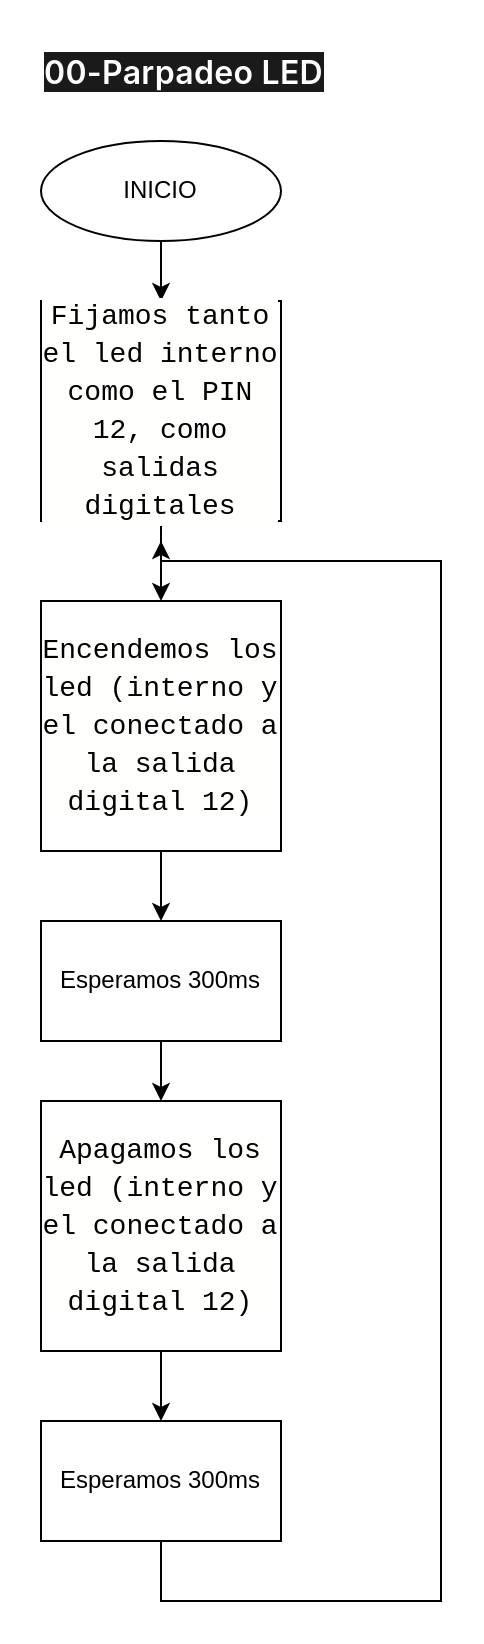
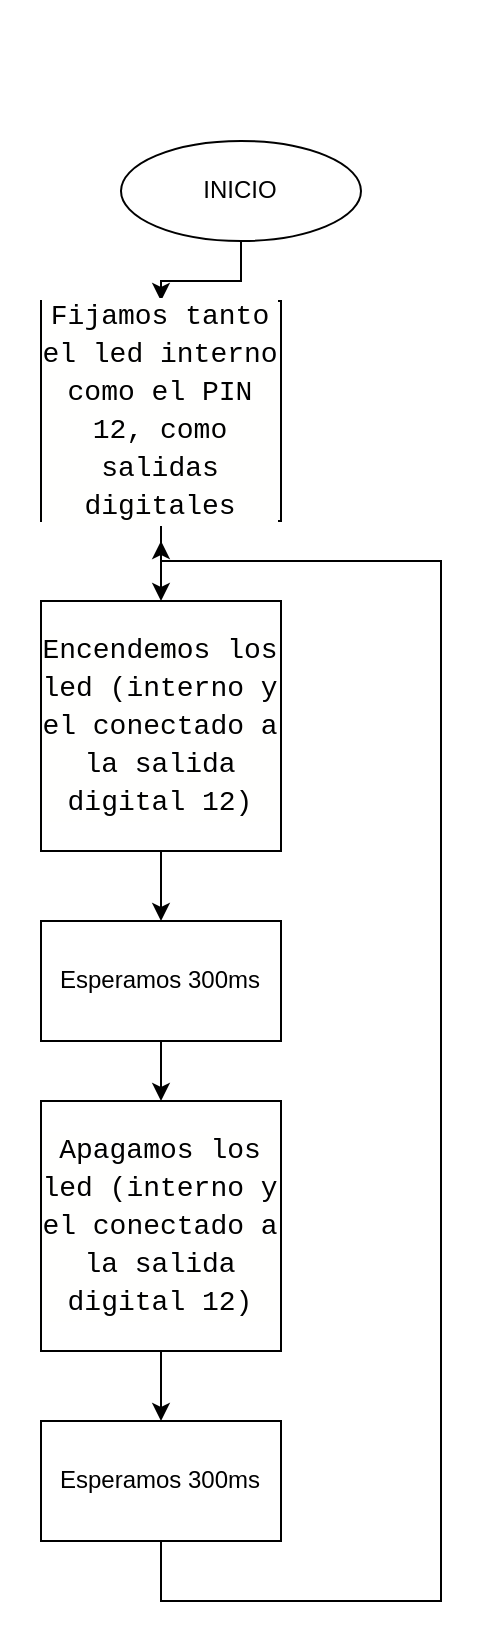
(201, 81) -> none
(161, 191) -> (241, 191)
